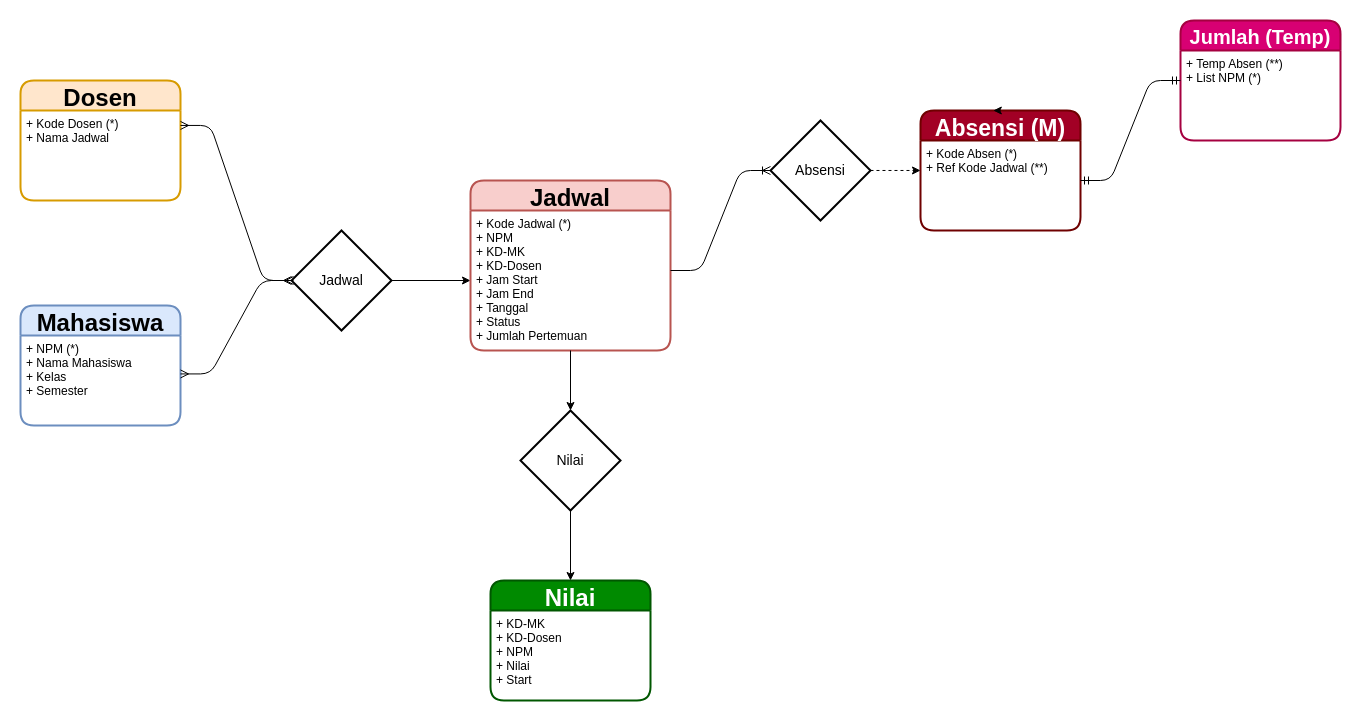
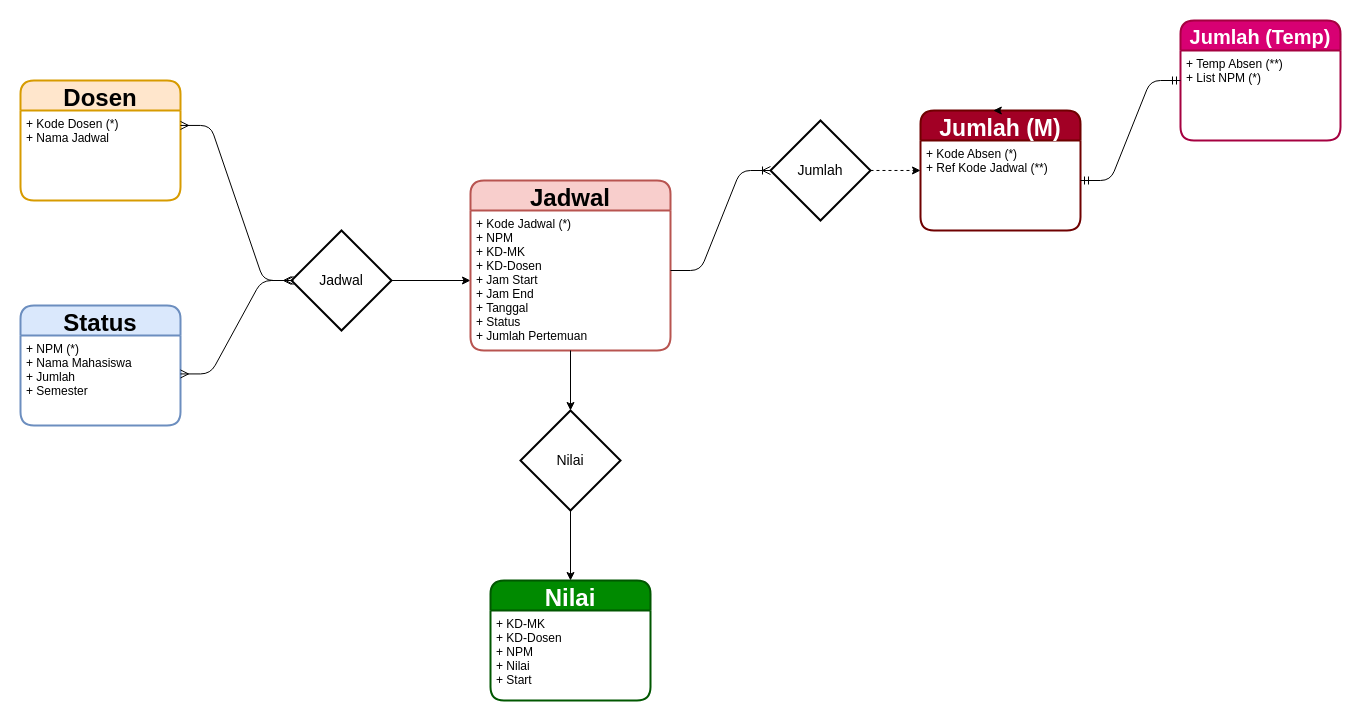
(1000, 128) -> (1000, 128)
(821, 171) -> (821, 171)
(100, 323) -> (100, 323)
(53, 349) -> (53, 349)
